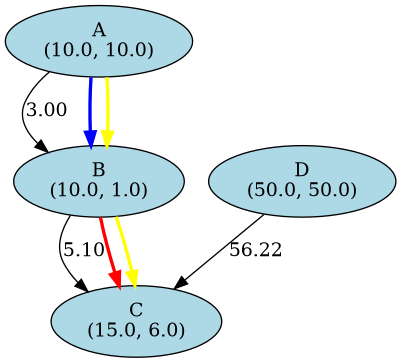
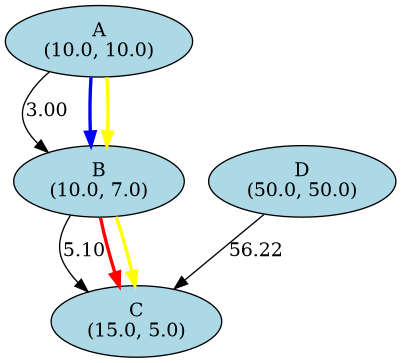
(99, 181) -> (99, 181)
(136, 321) -> (136, 321)
